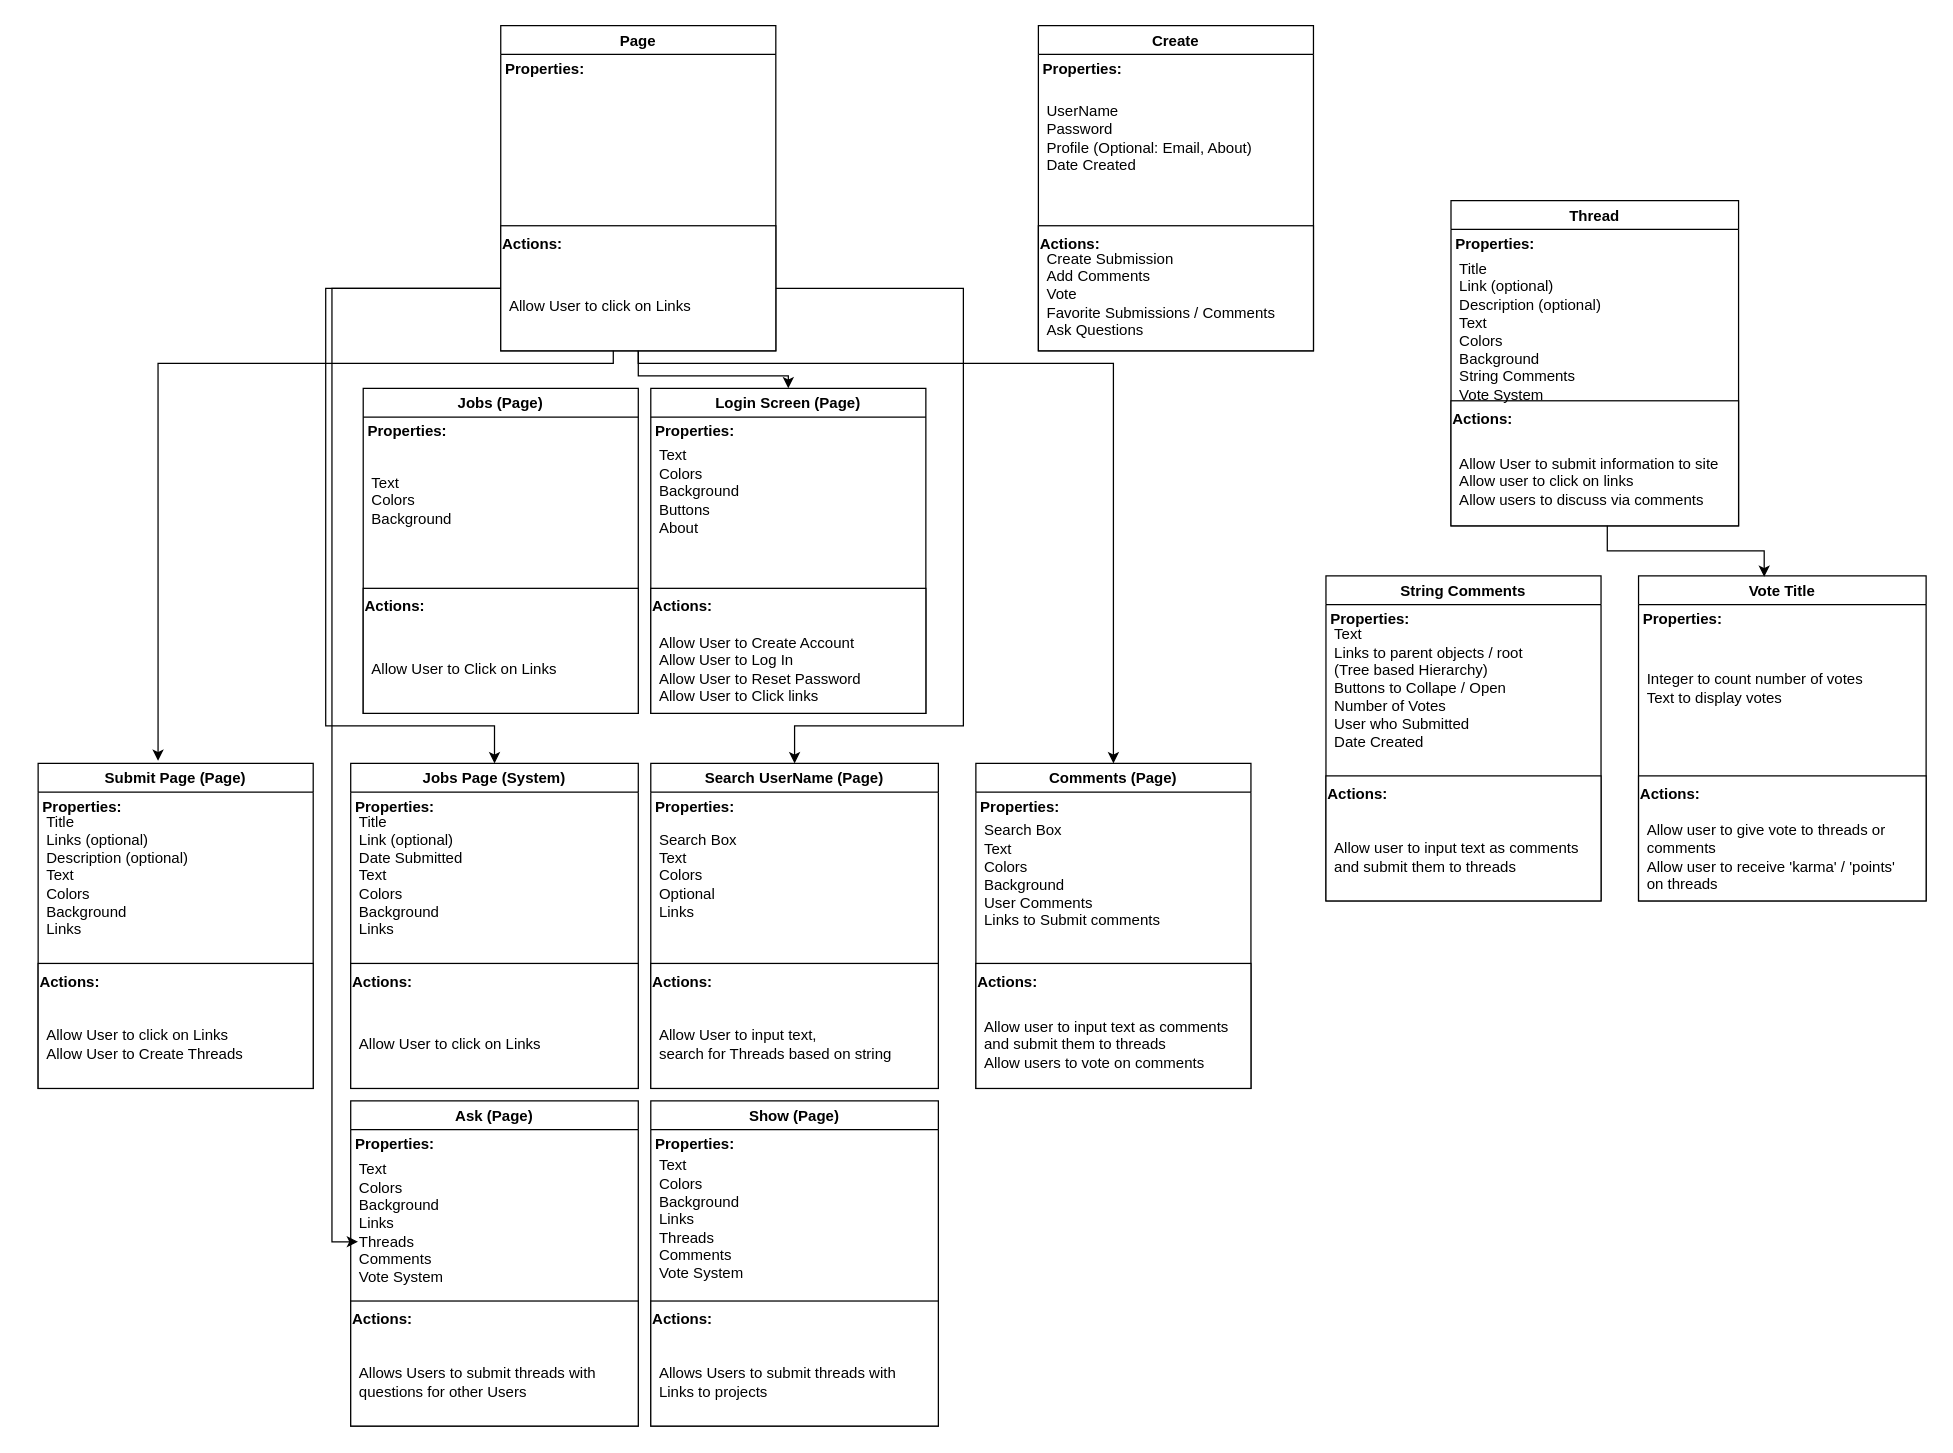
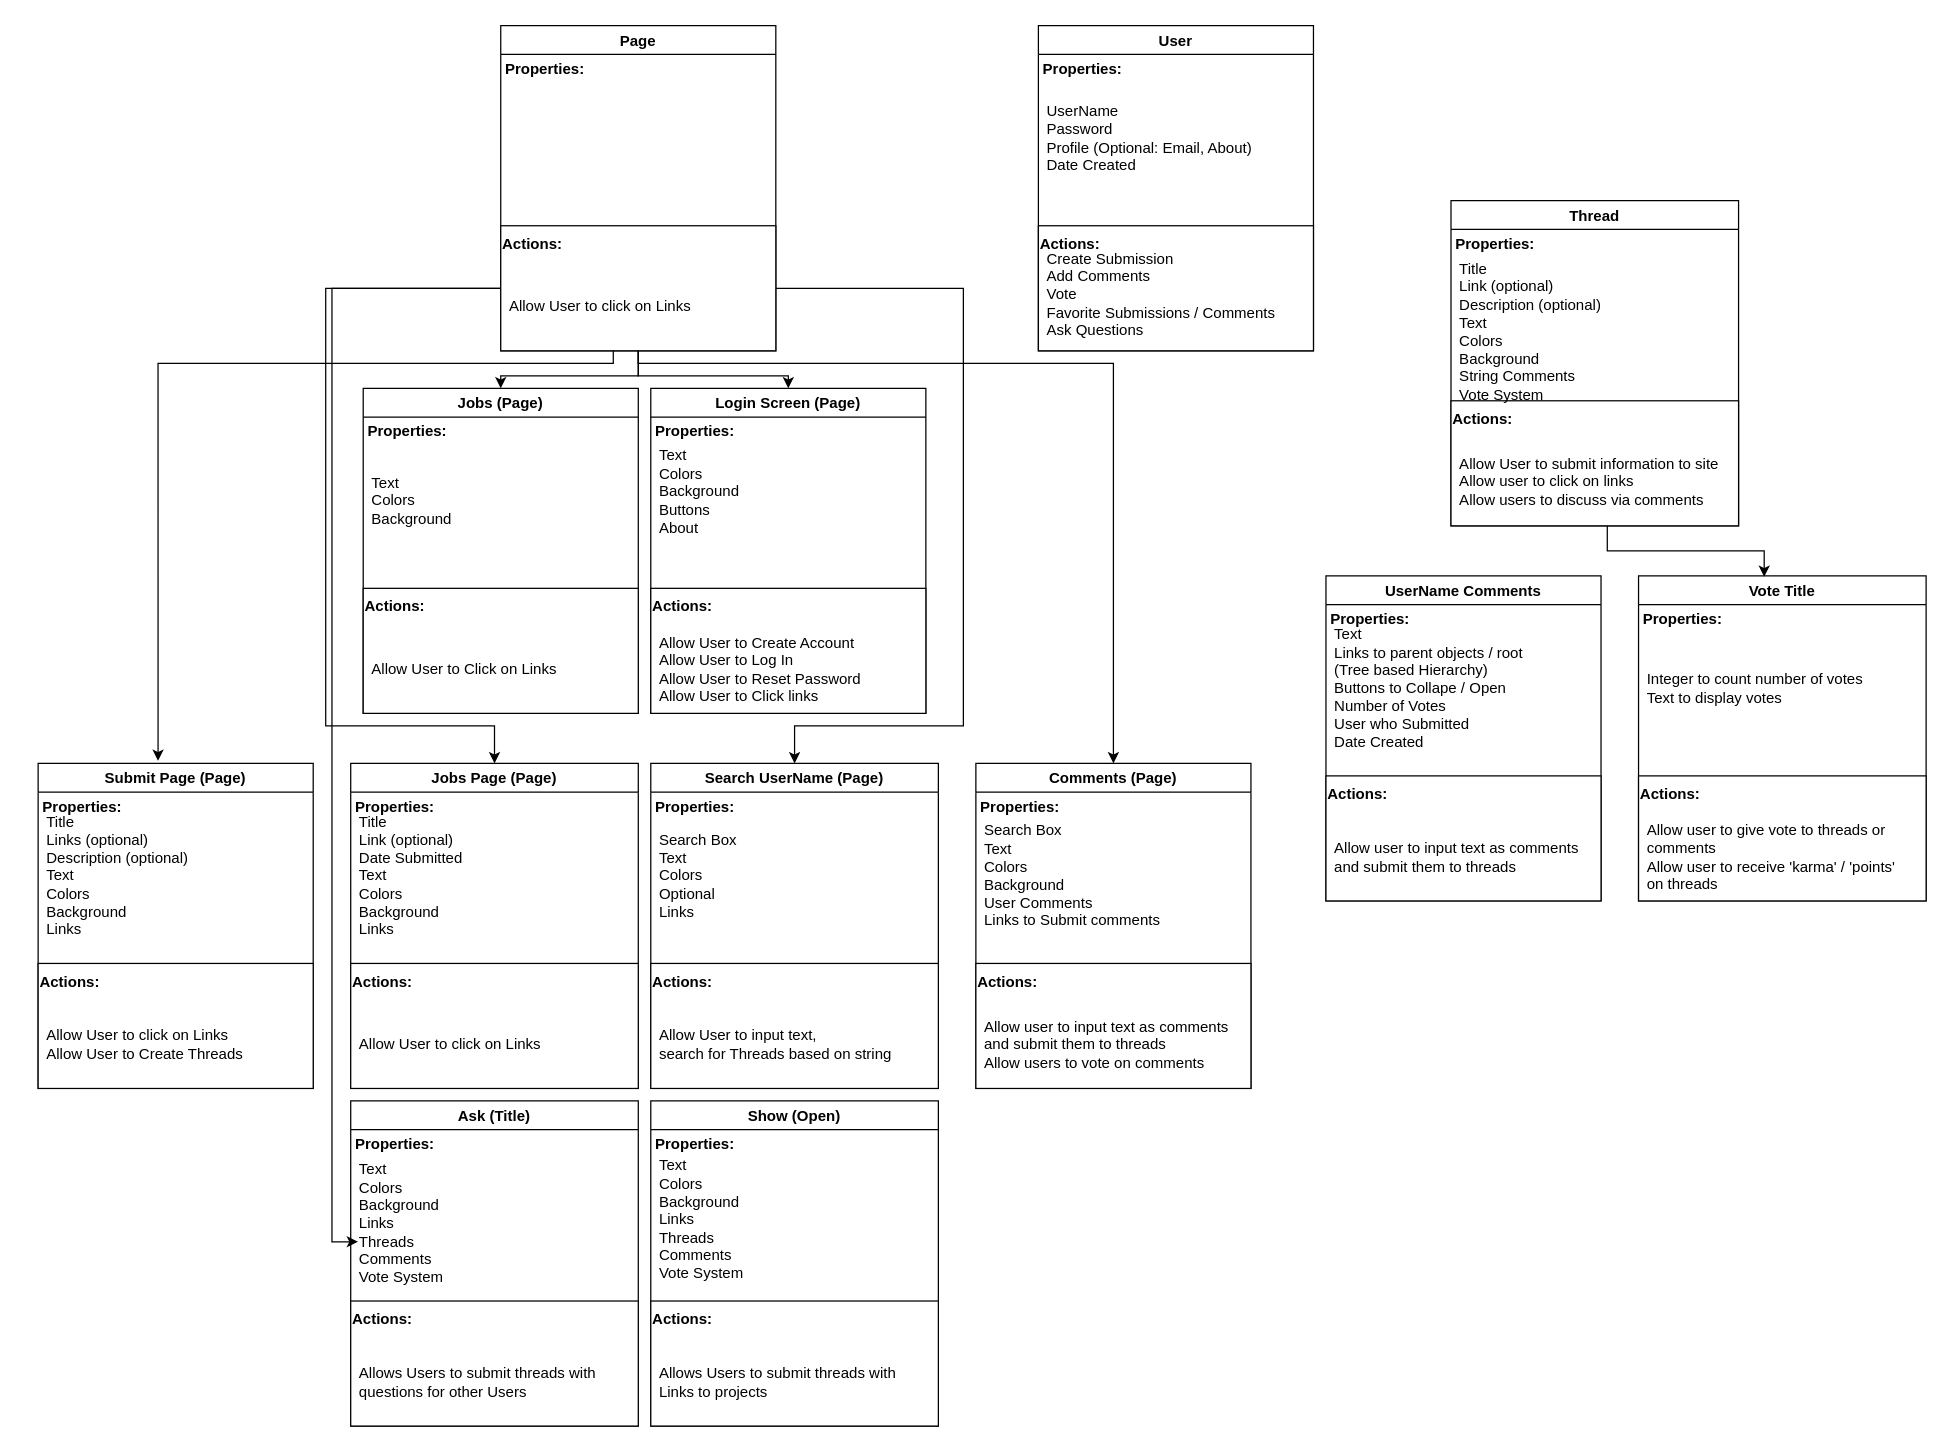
(1175, 41) -> (1175, 41)
none -> (567, 376)
(1463, 591) -> (1463, 591)
(494, 778) -> (494, 778)
(494, 1116) -> (494, 1116)
(794, 1116) -> (794, 1116)
